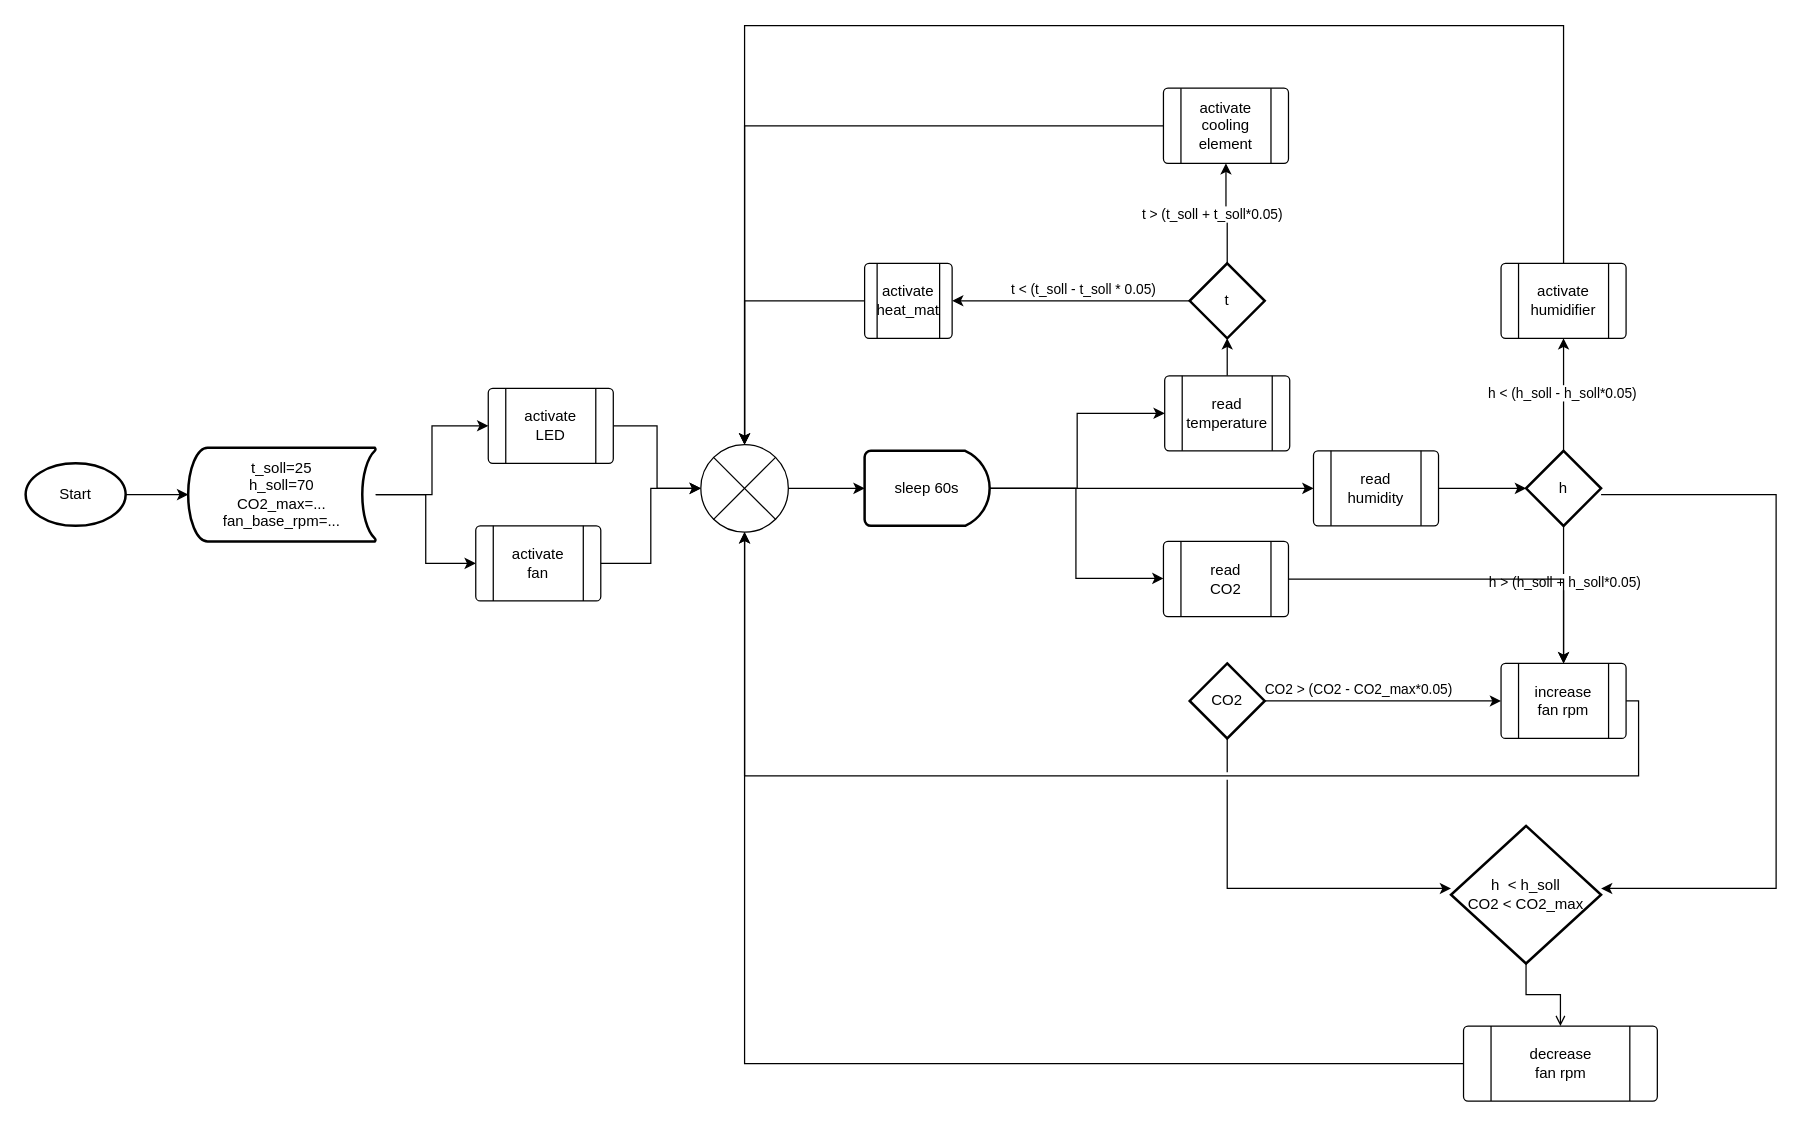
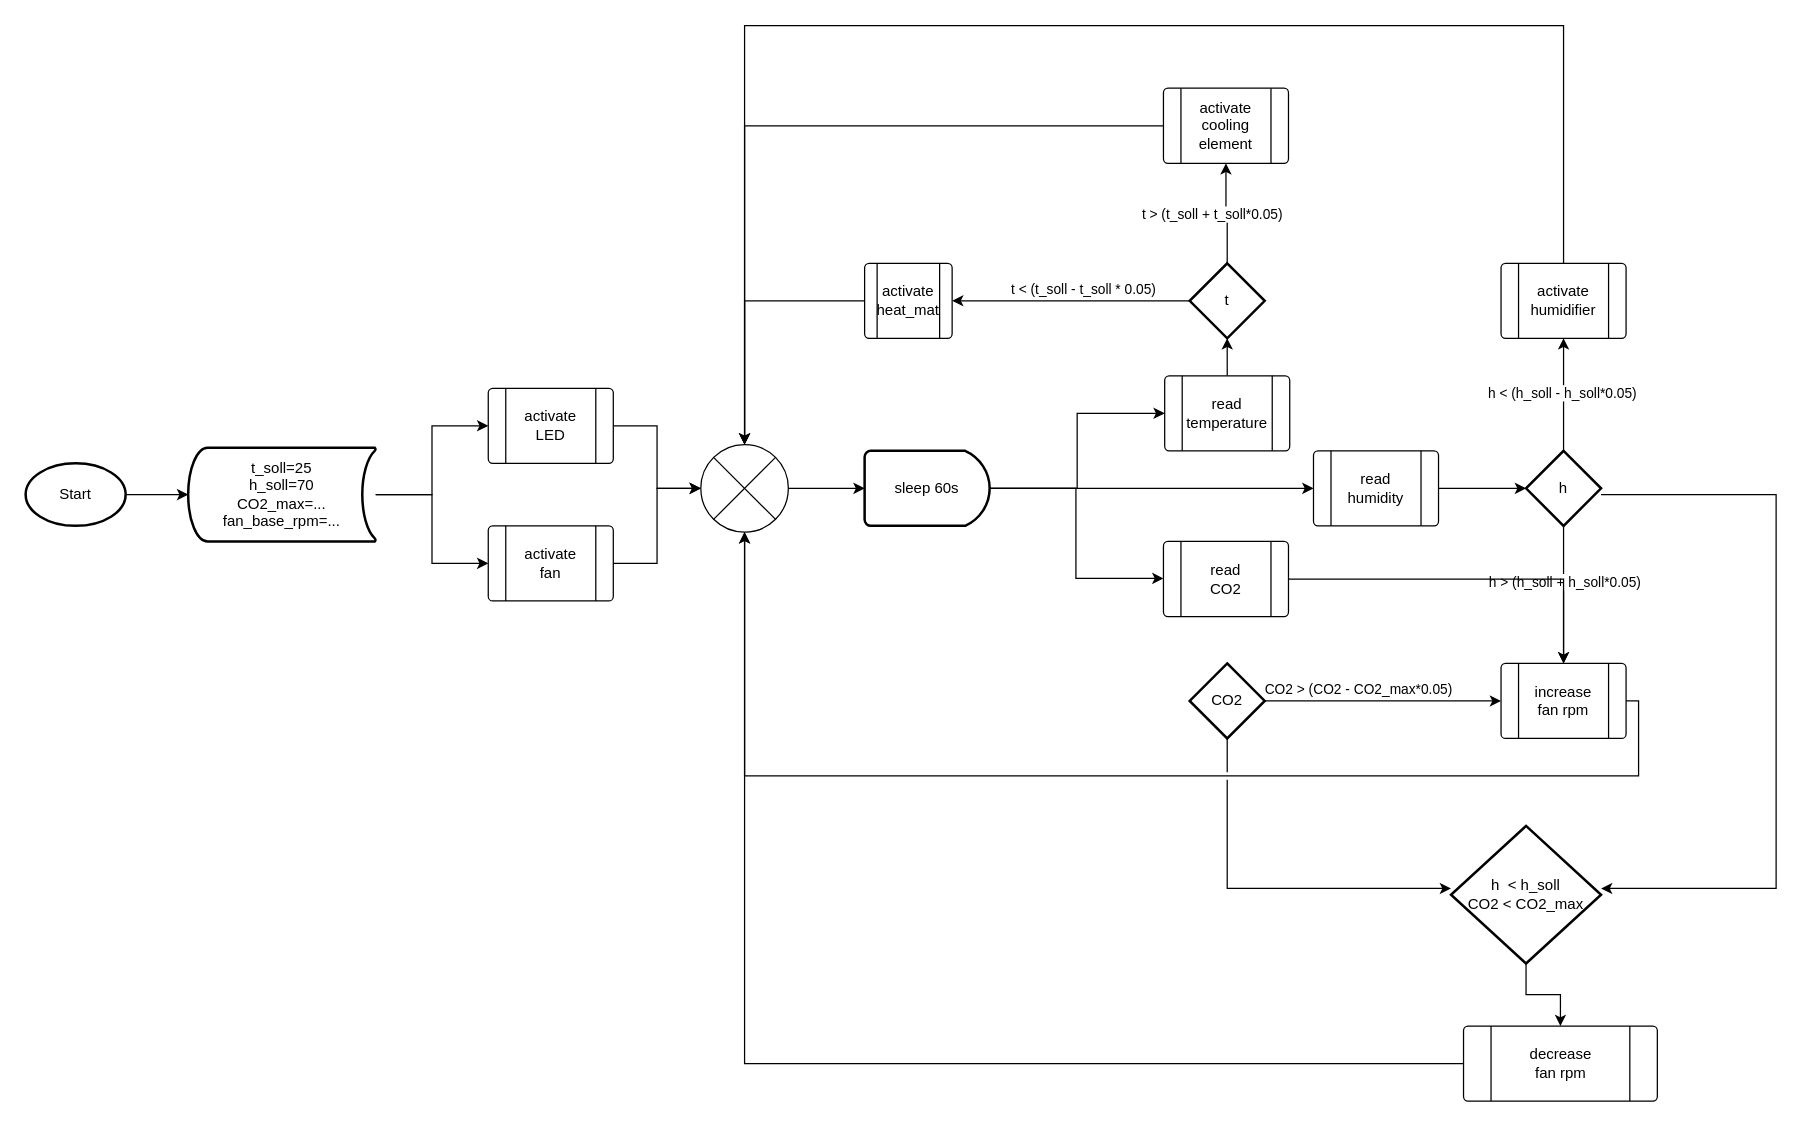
(538, 563) -> (551, 563)
(1560, 1018) -> (1560, 1016)
